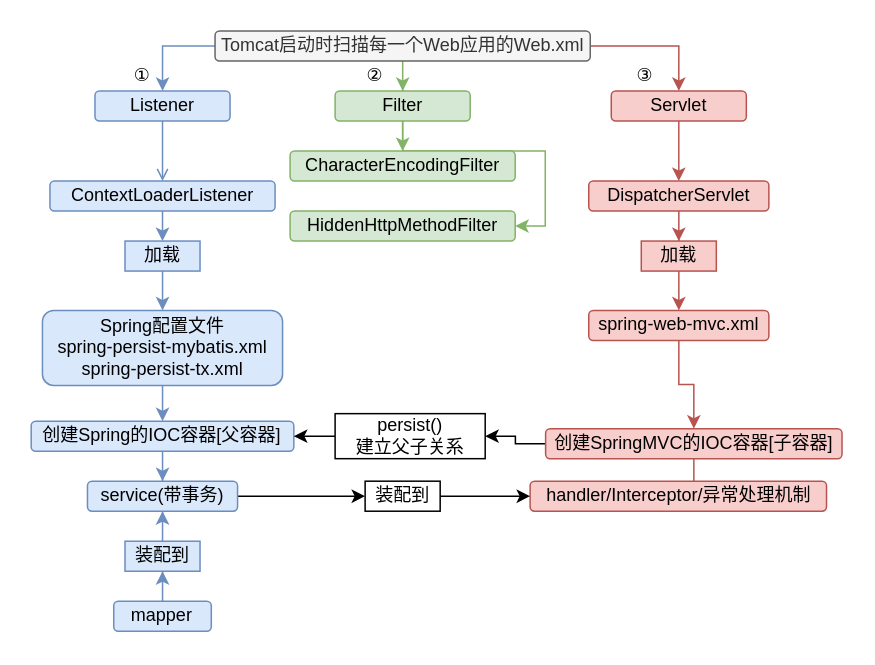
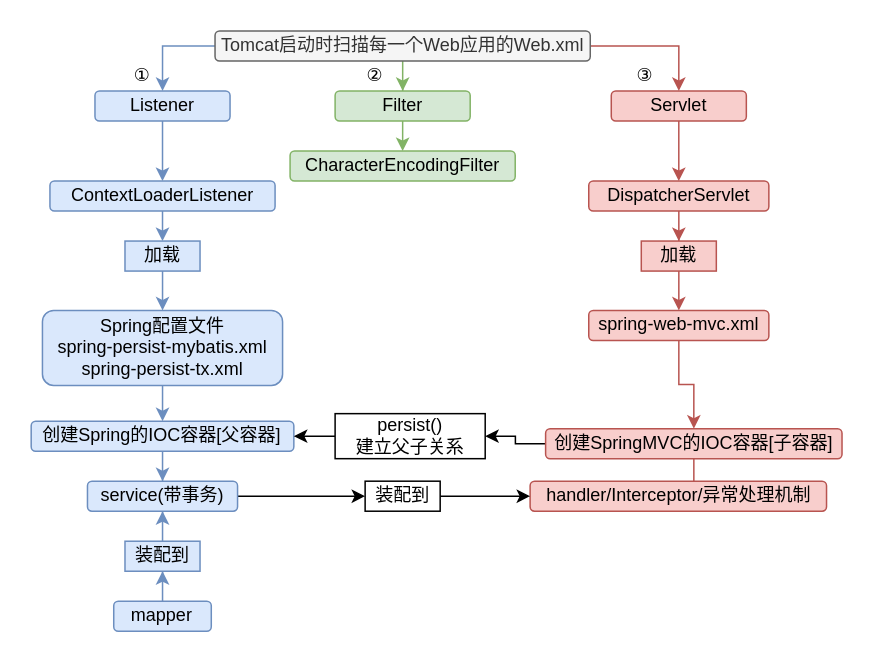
(162, 172) -> (162, 169)
(545, 181) -> none
(402, 226) -> none
